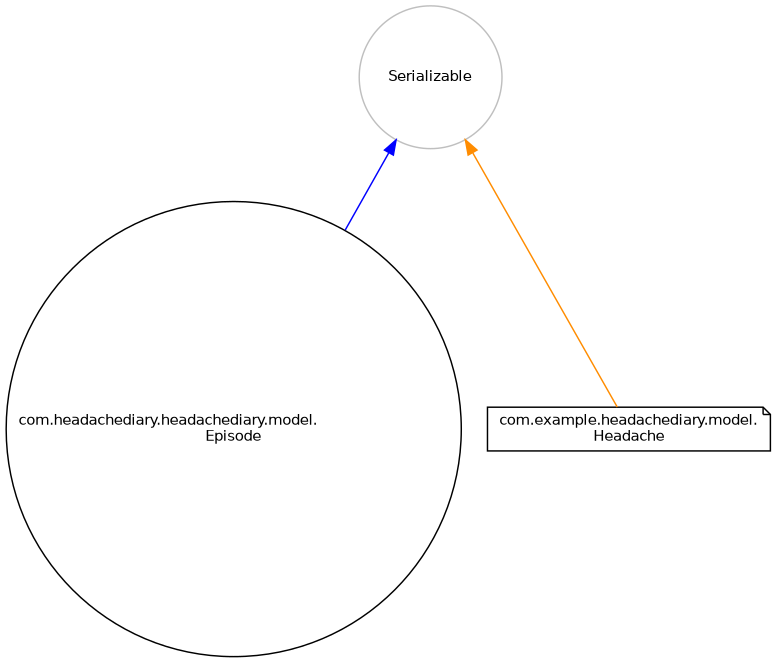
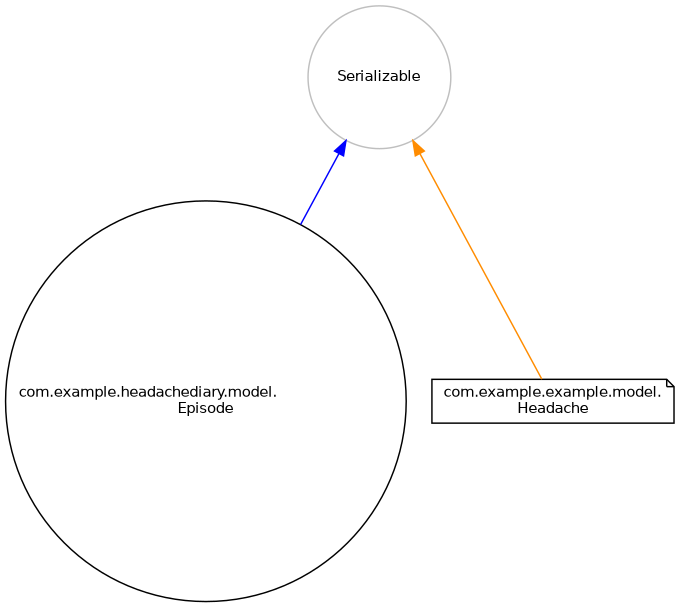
(234, 429) -> (206, 401)
(629, 429) -> (553, 401)
